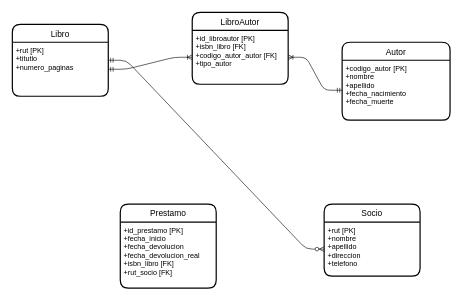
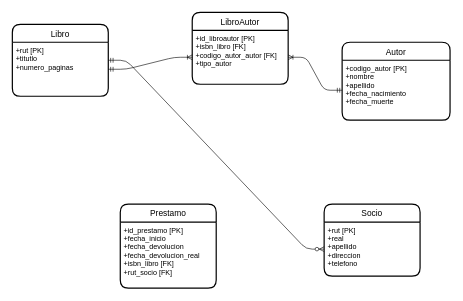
(345, 230) -> (345, 230)
